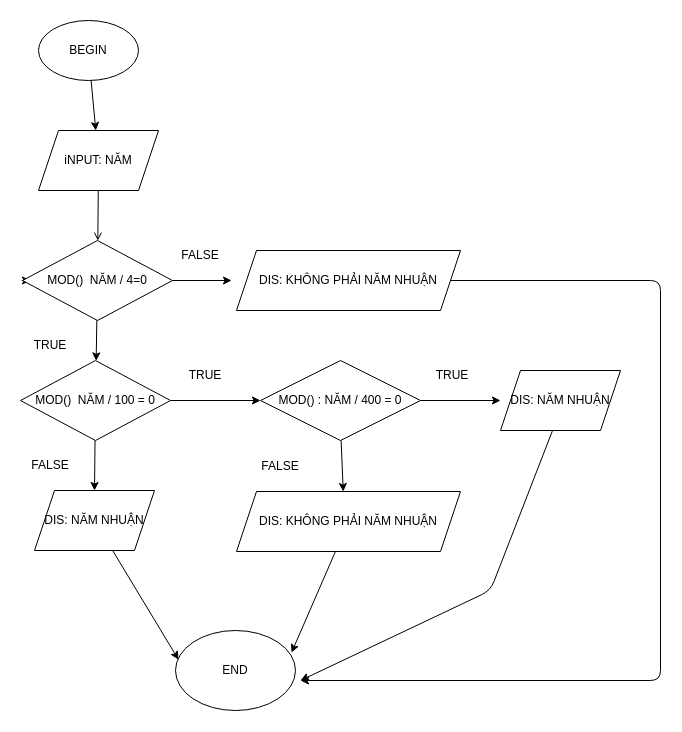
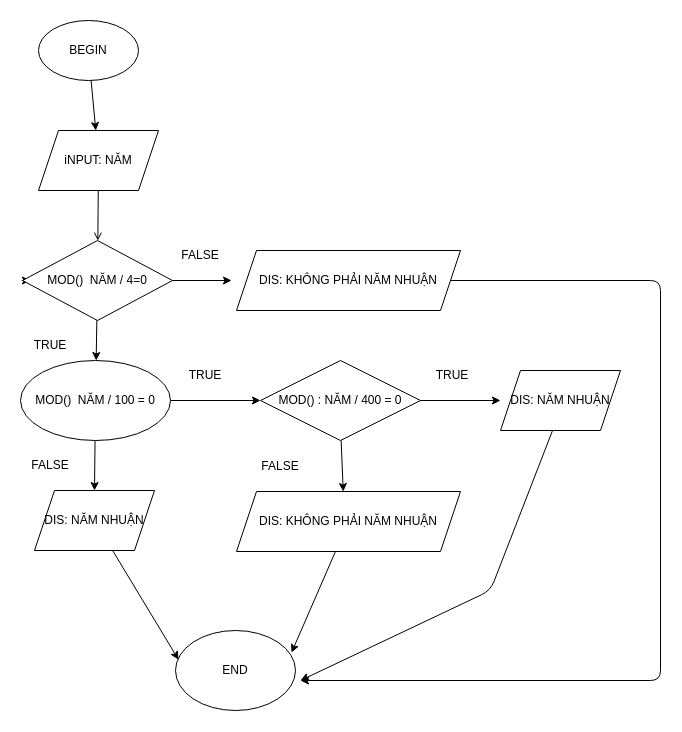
(96, 401) -> (96, 401)
